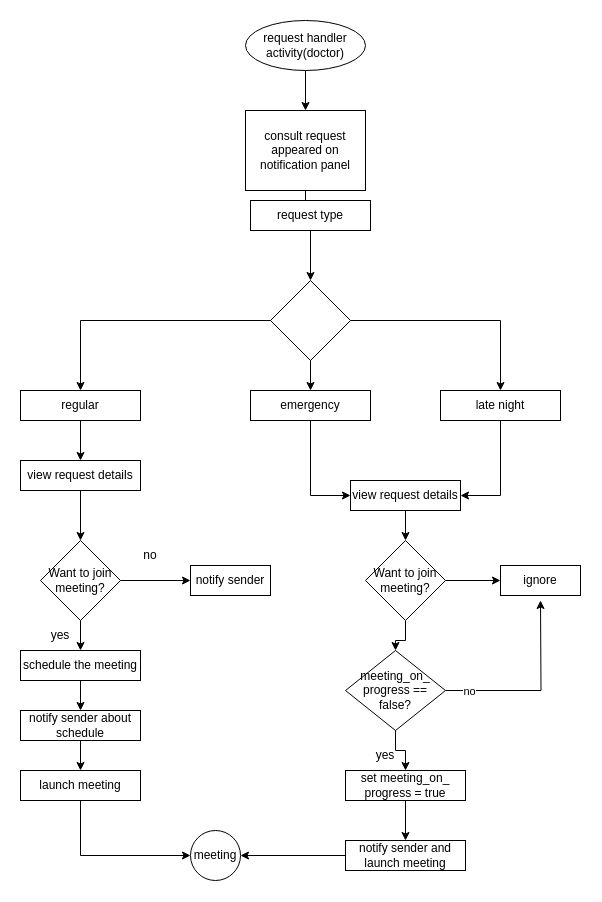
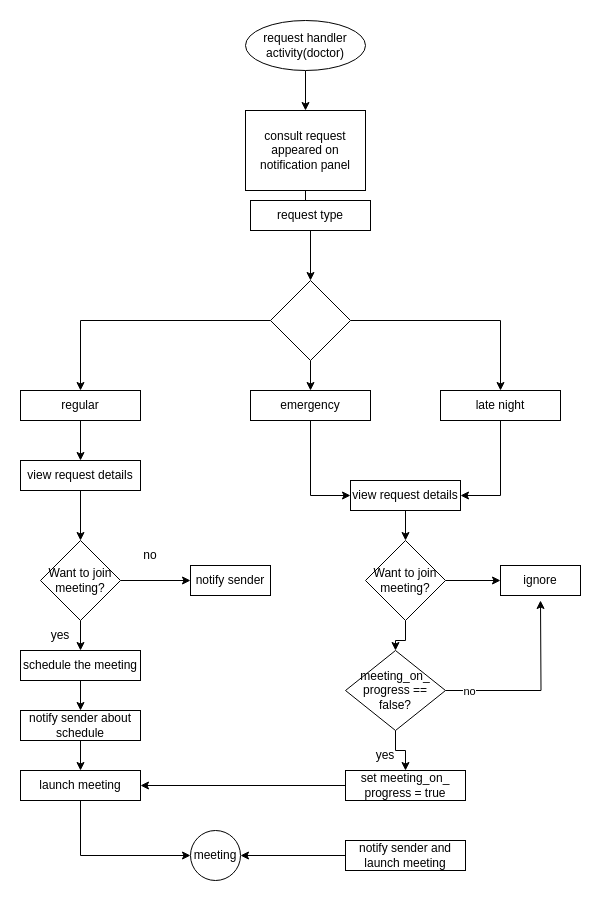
(406, 817) -> (246, 786)
